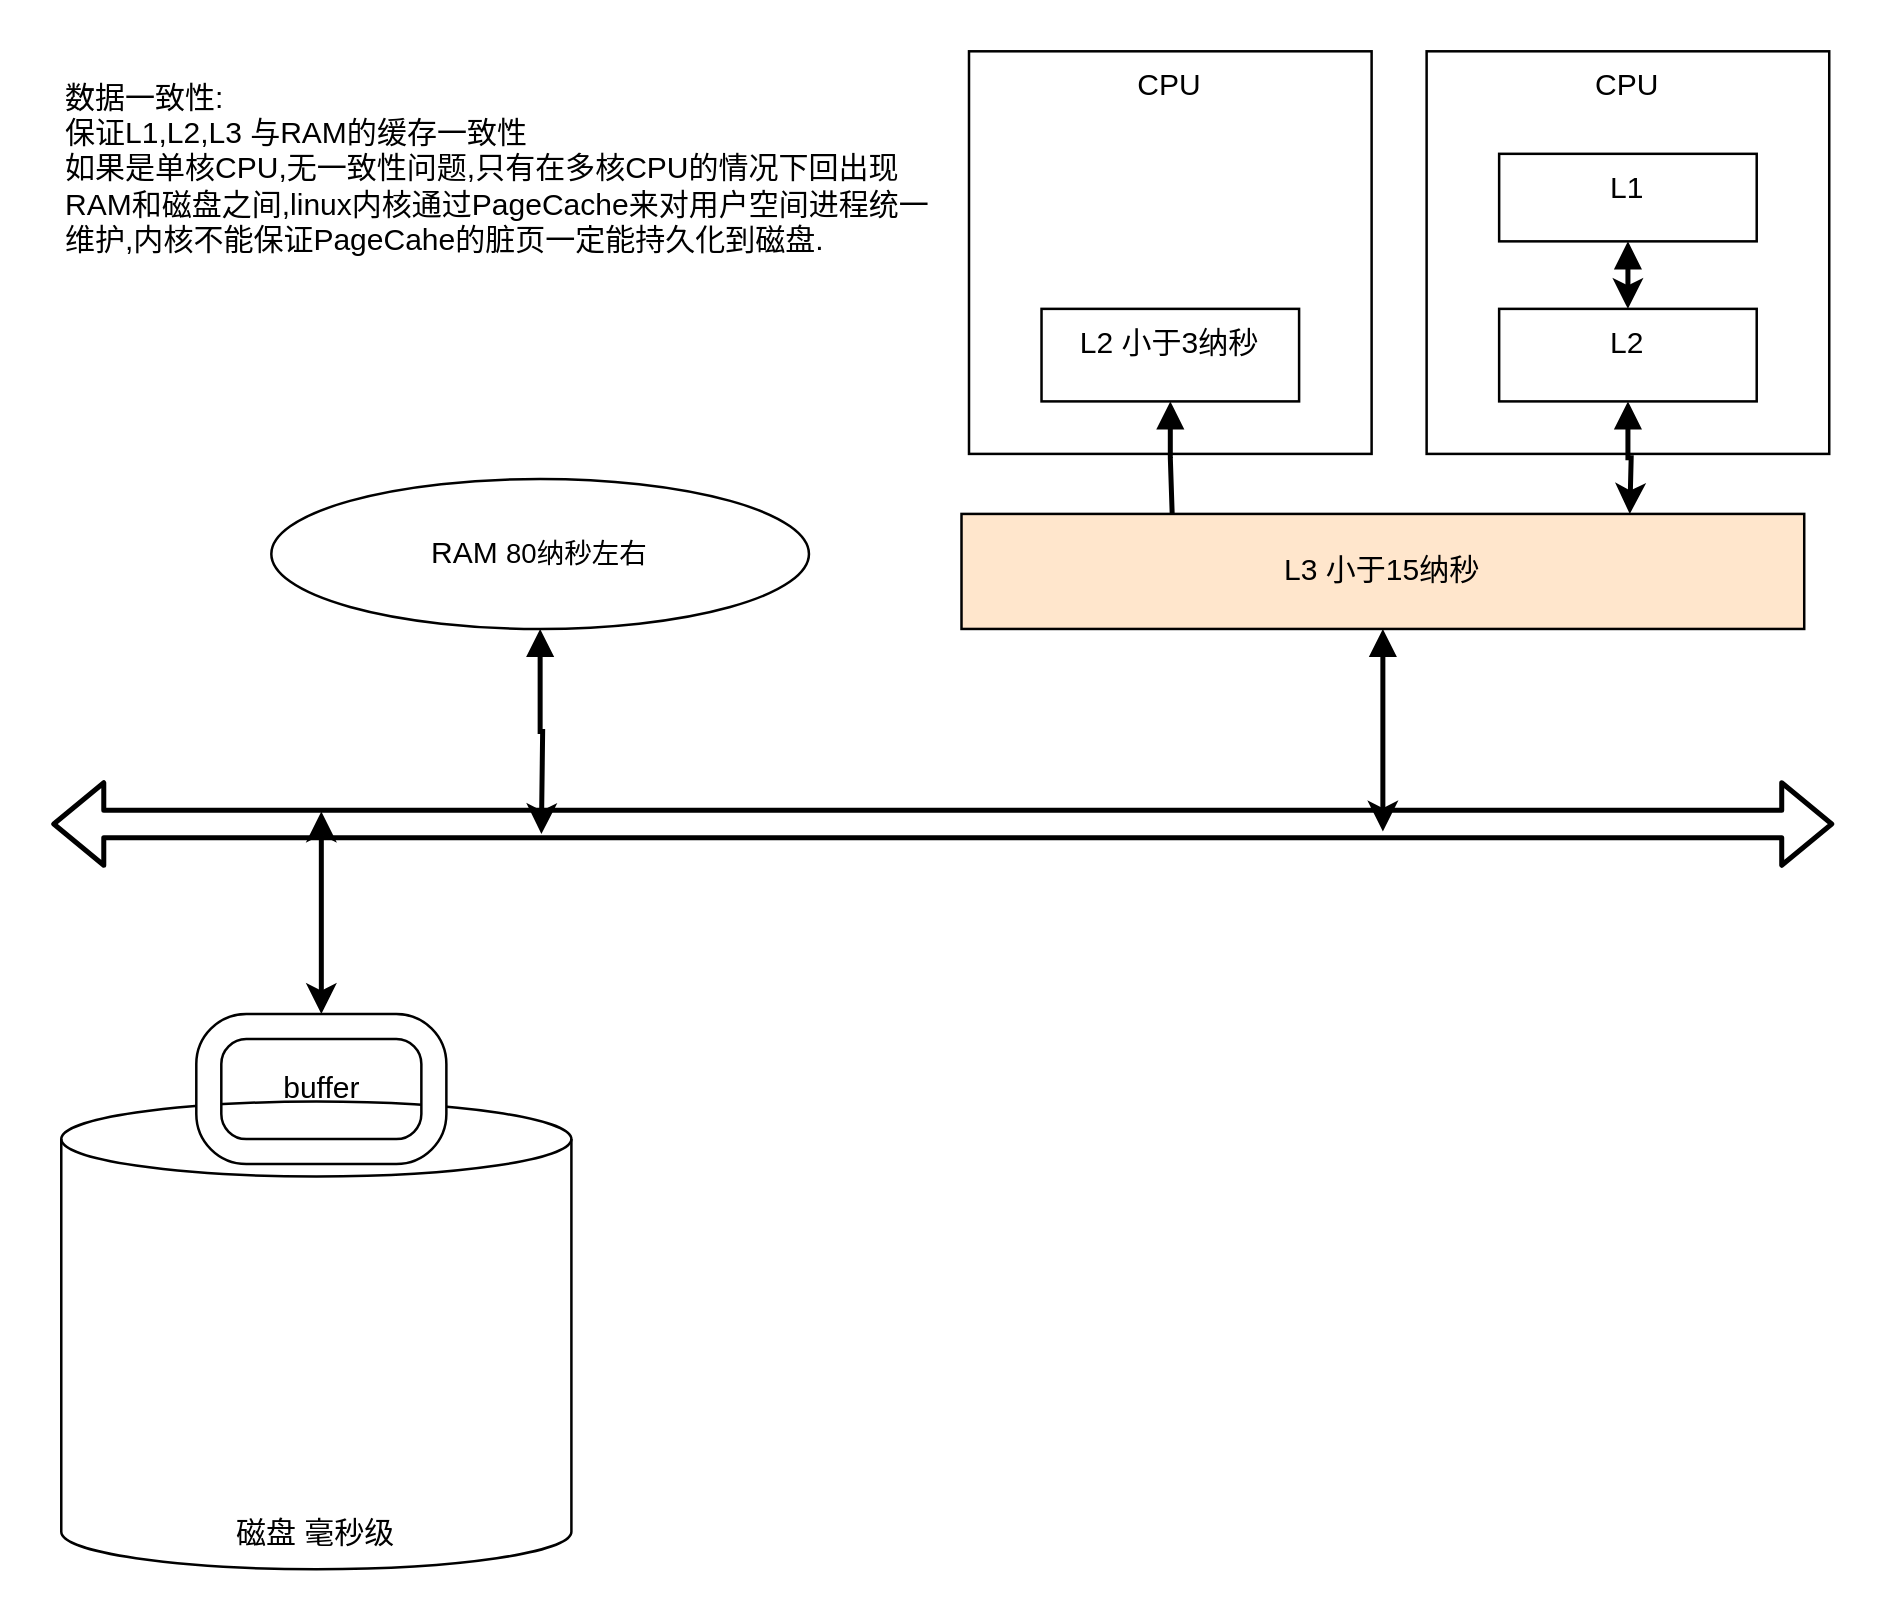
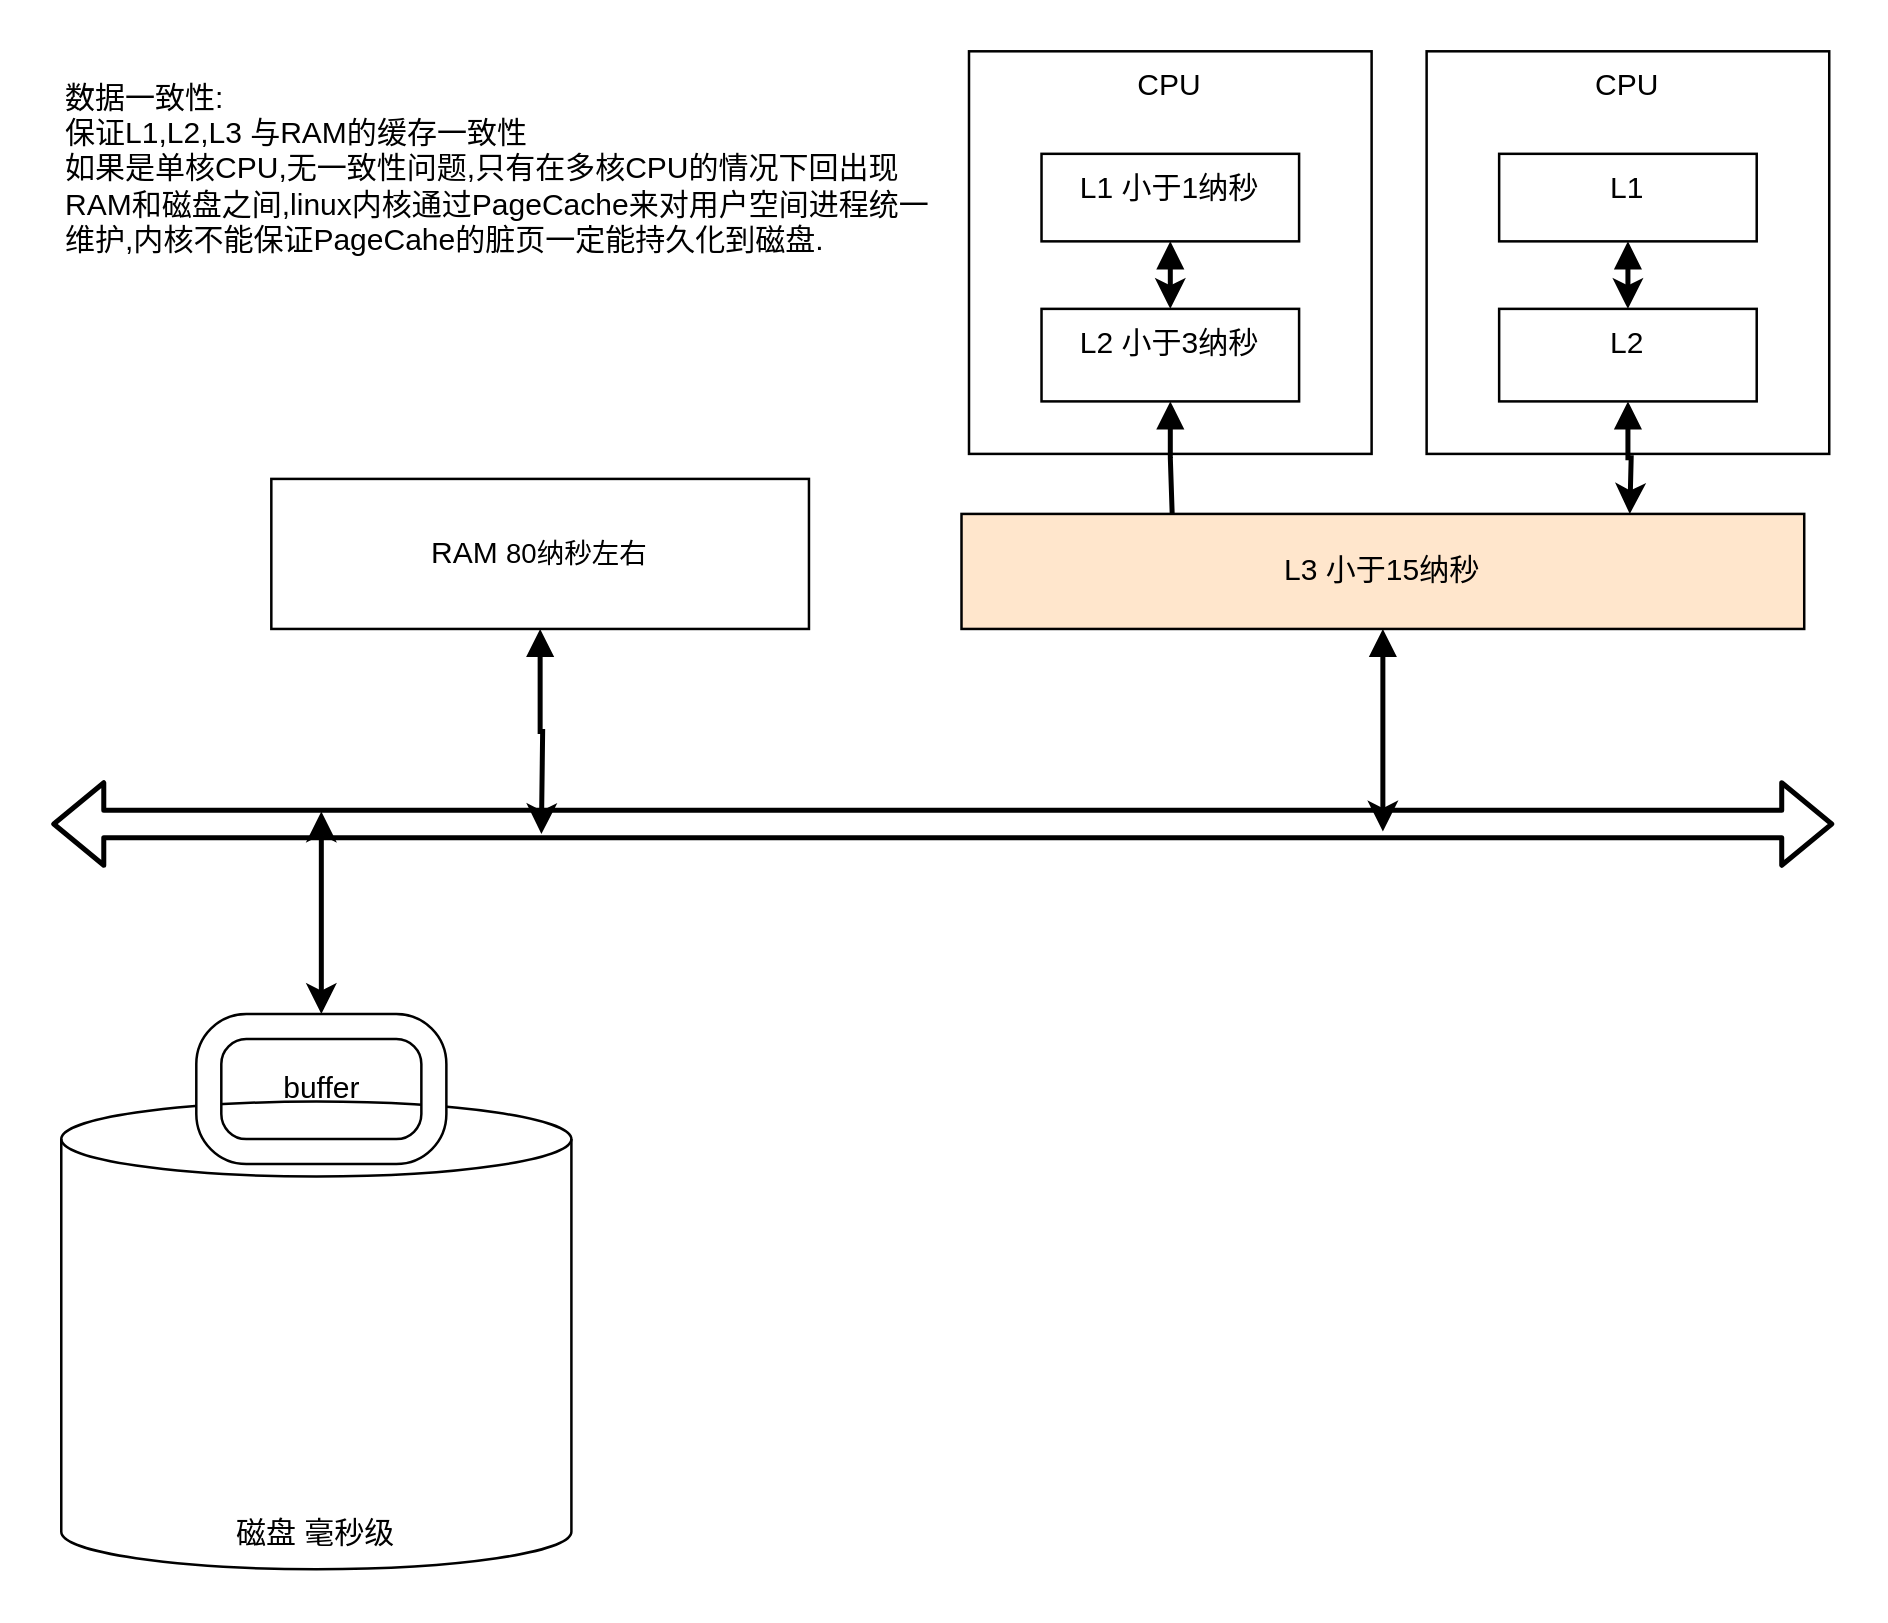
none -> (1170, 198)
none -> (1170, 273)
(540, 554) -> (540, 554)
